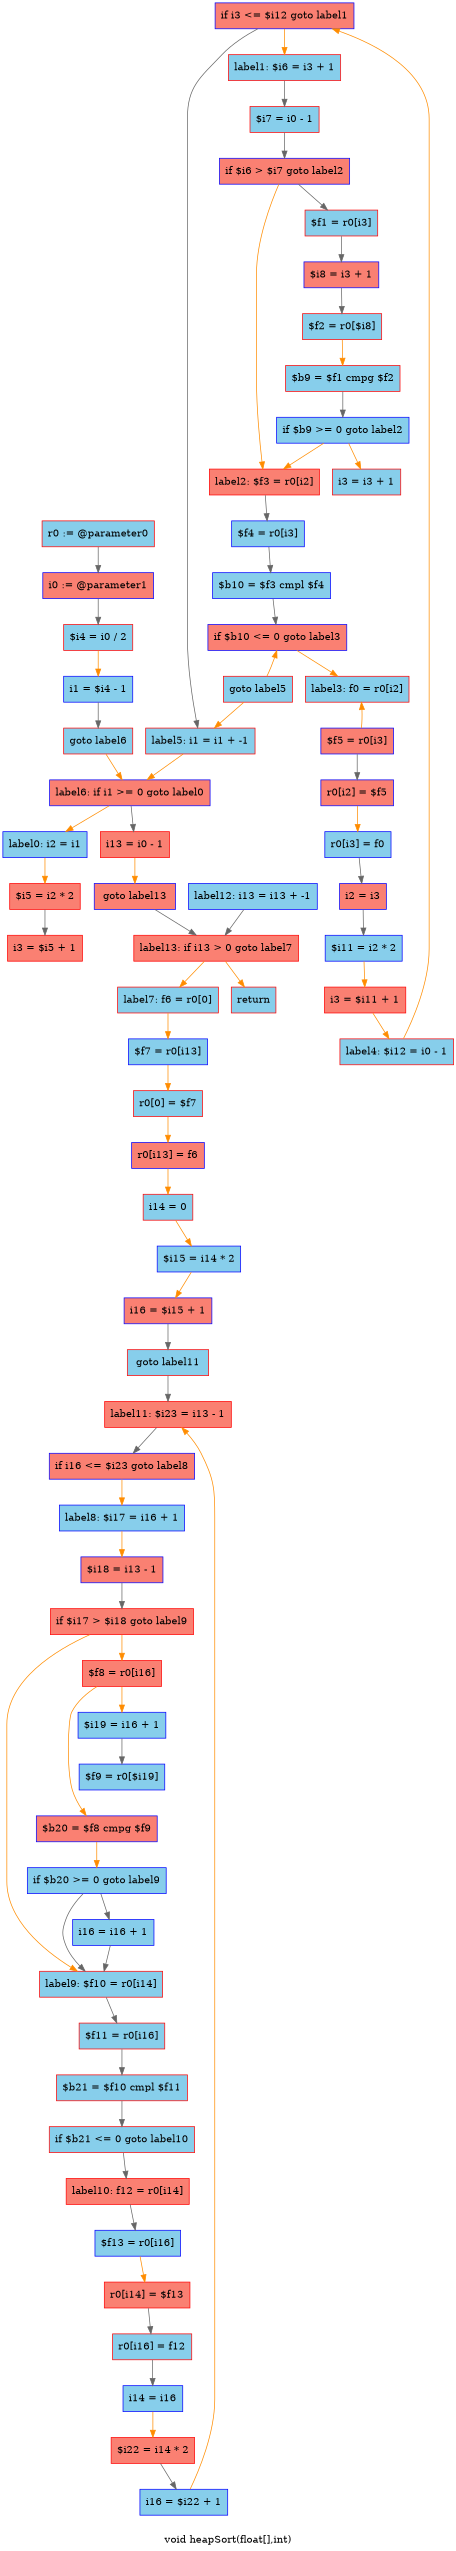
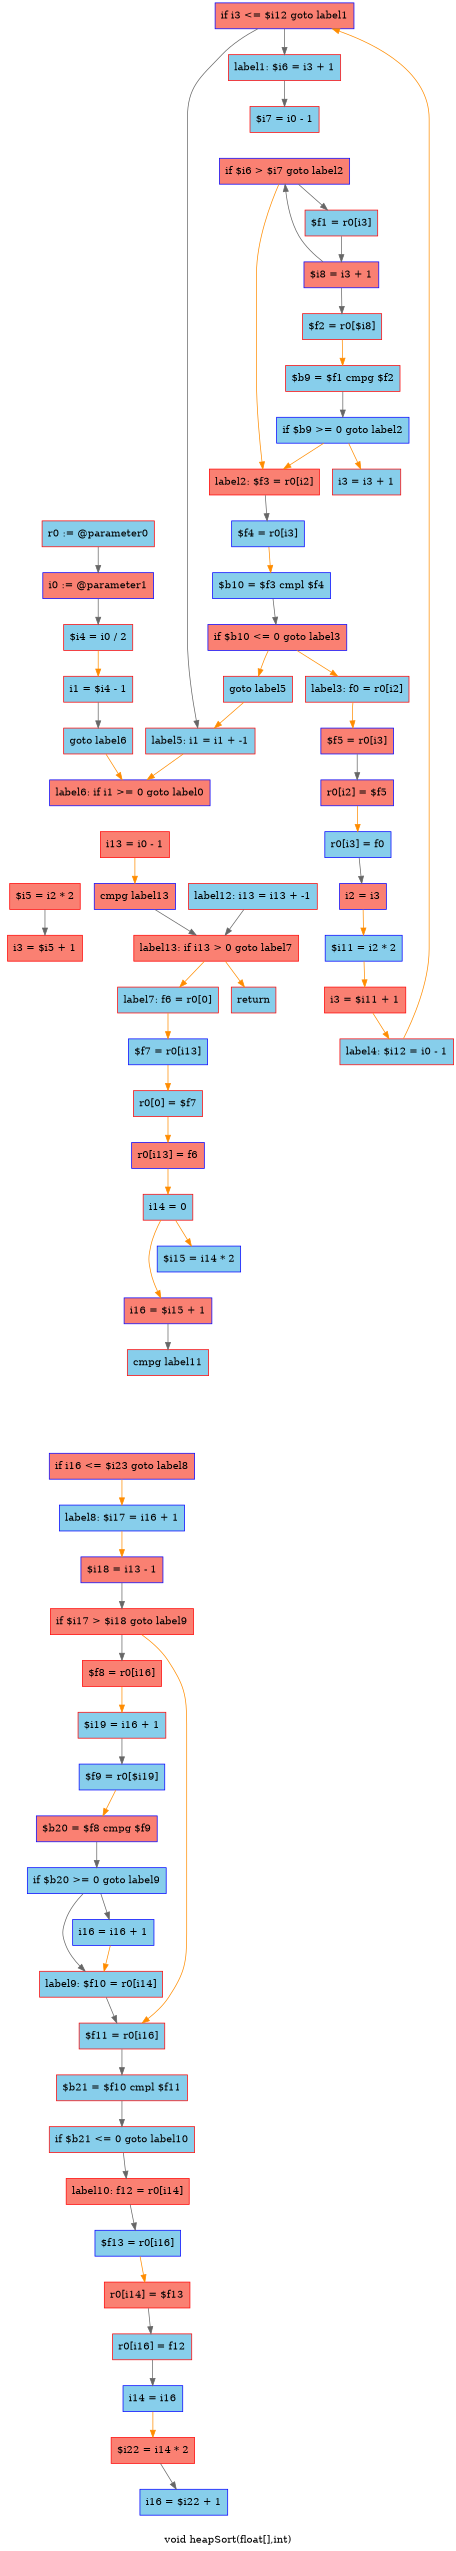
(285, 38) -> (285, 38)
(285, 142) -> (296, 231)
(270, 556) -> (270, 556)
(271, 667) -> (264, 660)
(98, 689) -> (98, 689)
(362, 719) -> (352, 712)
(132, 815) -> none
(45, 845) -> none
(135, 896) -> (135, 896)
(253, 896) -> (253, 896)
(363, 919) -> (363, 919)
(185, 1282) -> (149, 1255)
(168, 1363) -> (168, 1363)
(168, 1414) -> none
(122, 1644) -> (122, 1644)
(122, 1725) -> (122, 1725)
(68, 1744) -> (111, 1800)
(7, 1794) -> (187, 1825)
(97, 1851) -> (97, 1851)
(108, 1955) -> (108, 1955)
